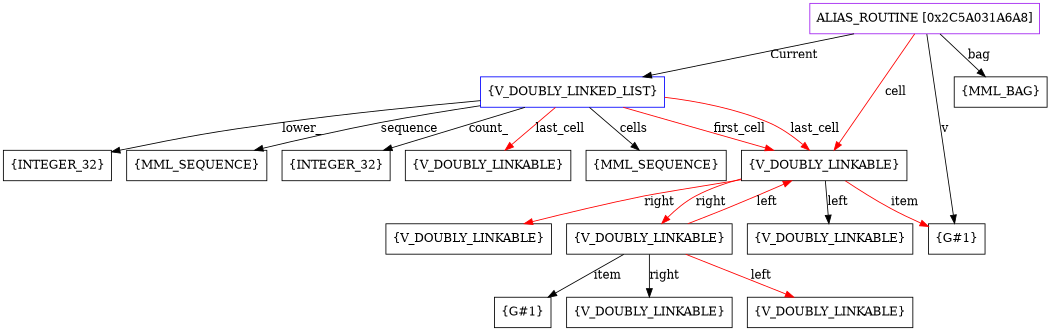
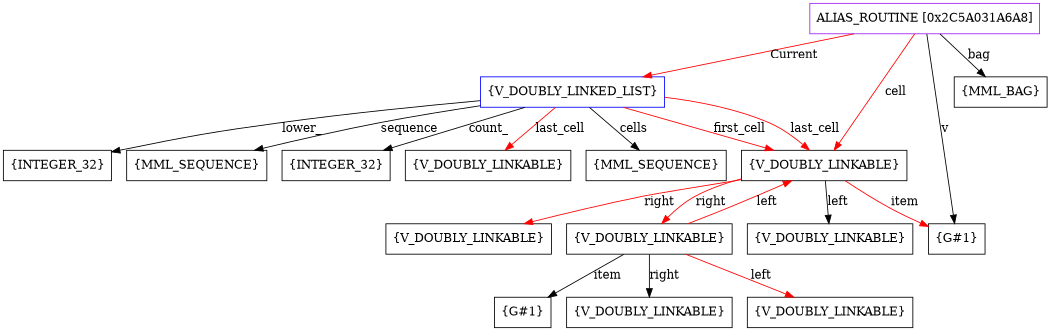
(753, 54) -> (753, 54)
